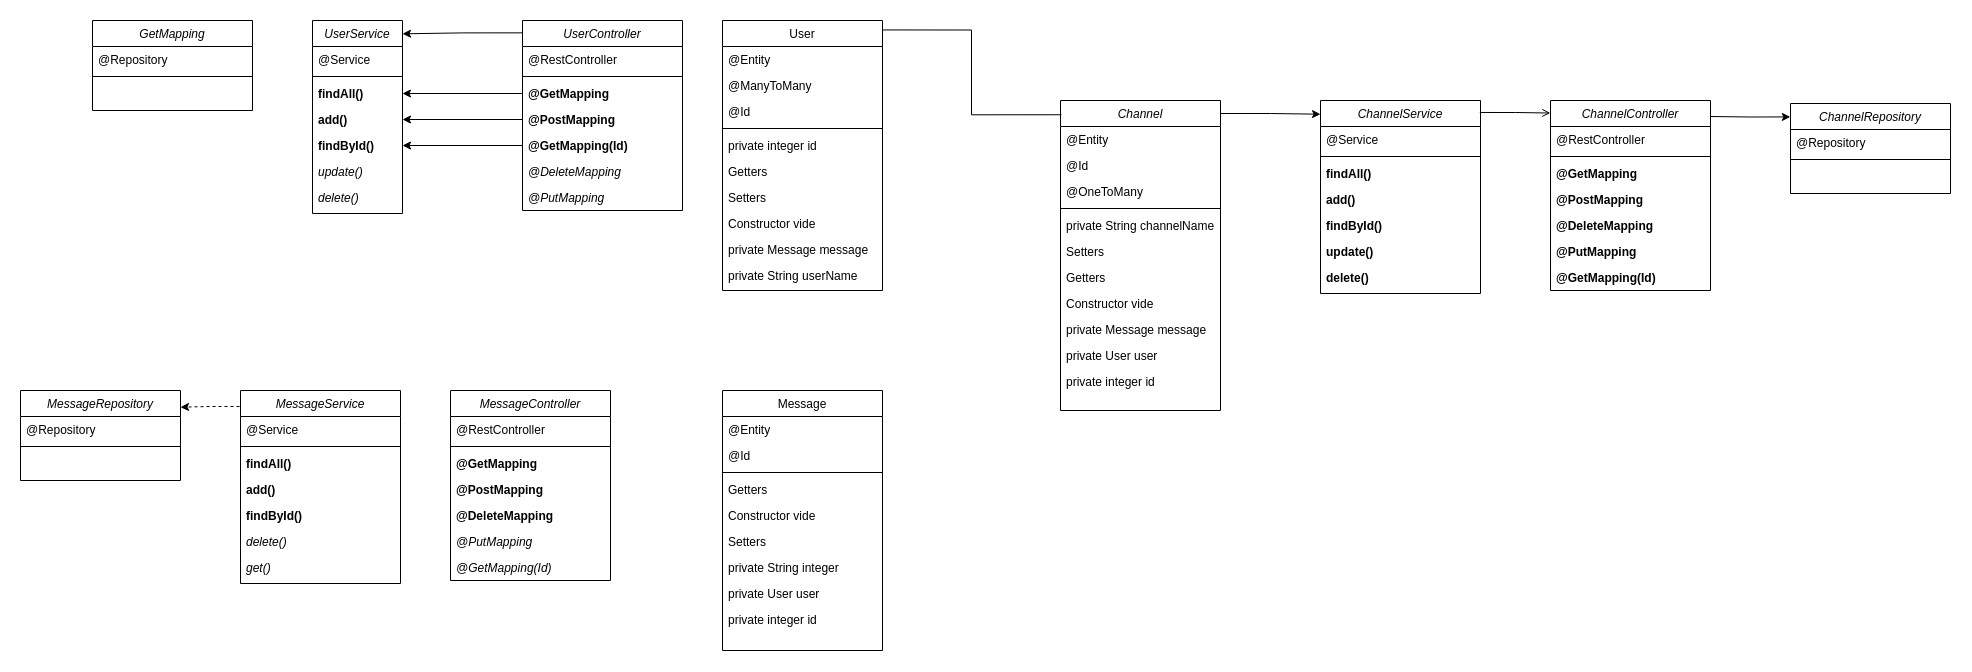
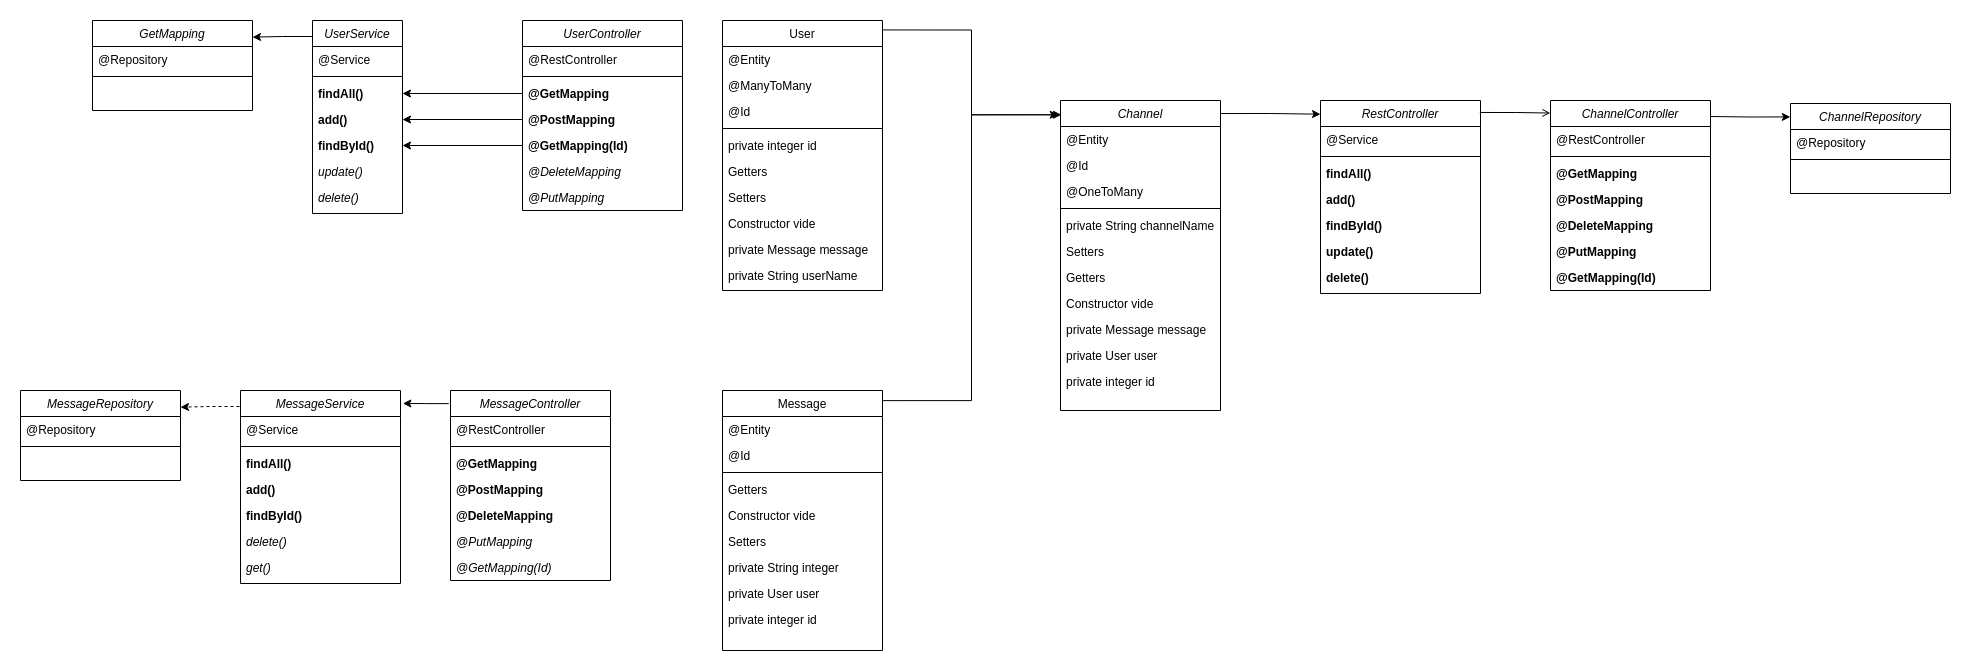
(466, 33) -> none
none -> (286, 37)
(1400, 114) -> (1400, 114)
(1056, 115) -> (1053, 115)
none -> (972, 302)
none -> (430, 404)
